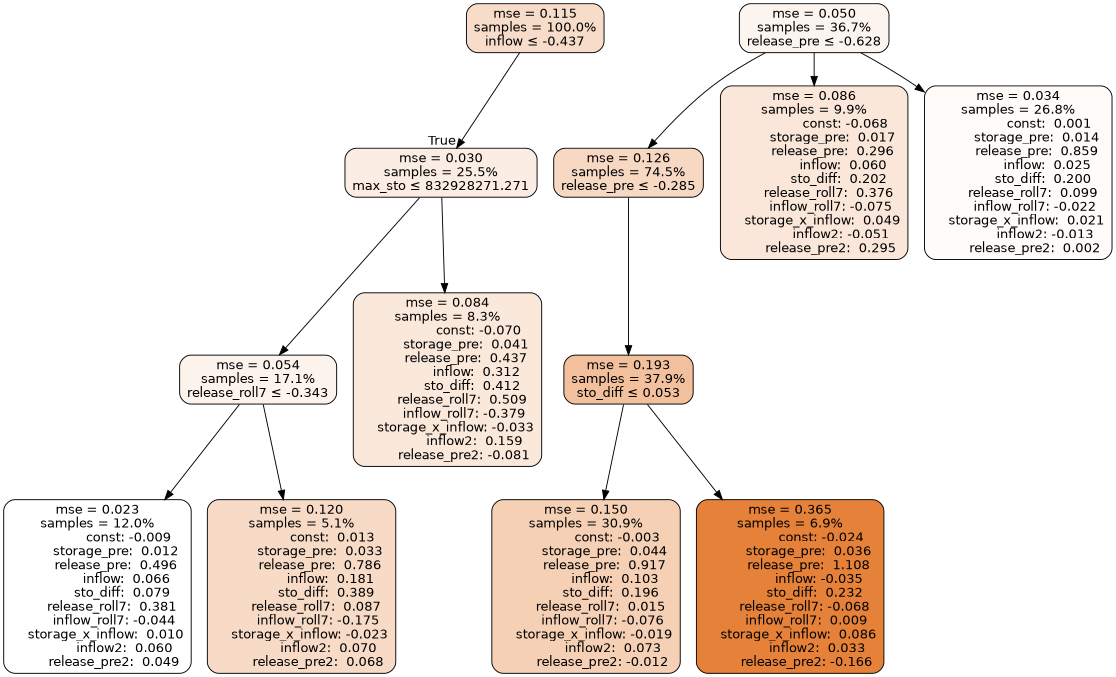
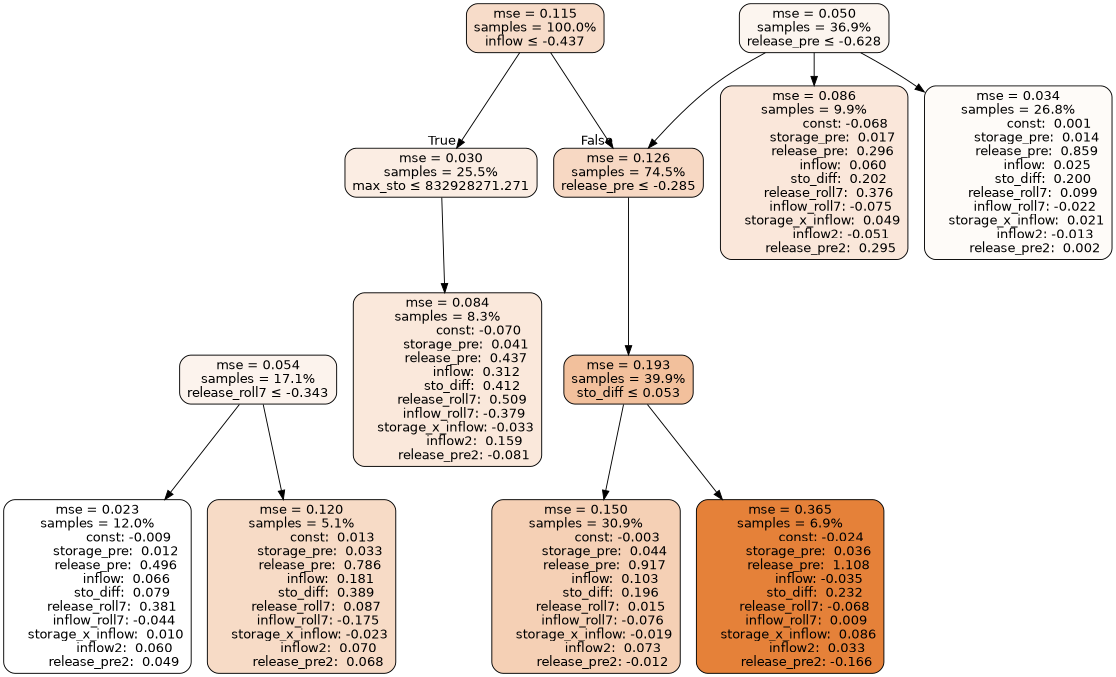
(814, 28) -> (814, 28)
none -> (579, 97)
(353, 273) -> none
(629, 380) -> (629, 380)
